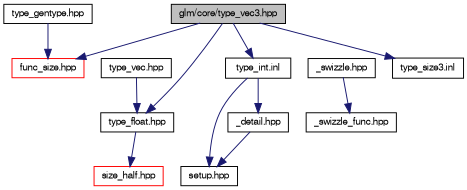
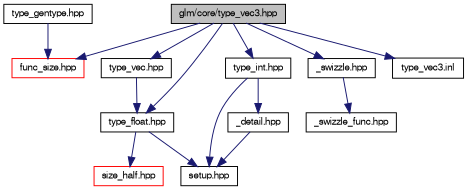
none -> (187, 39)
none -> (280, 39)
(258, 68) -> (258, 68)
(428, 68) -> (428, 68)
none -> (169, 146)
